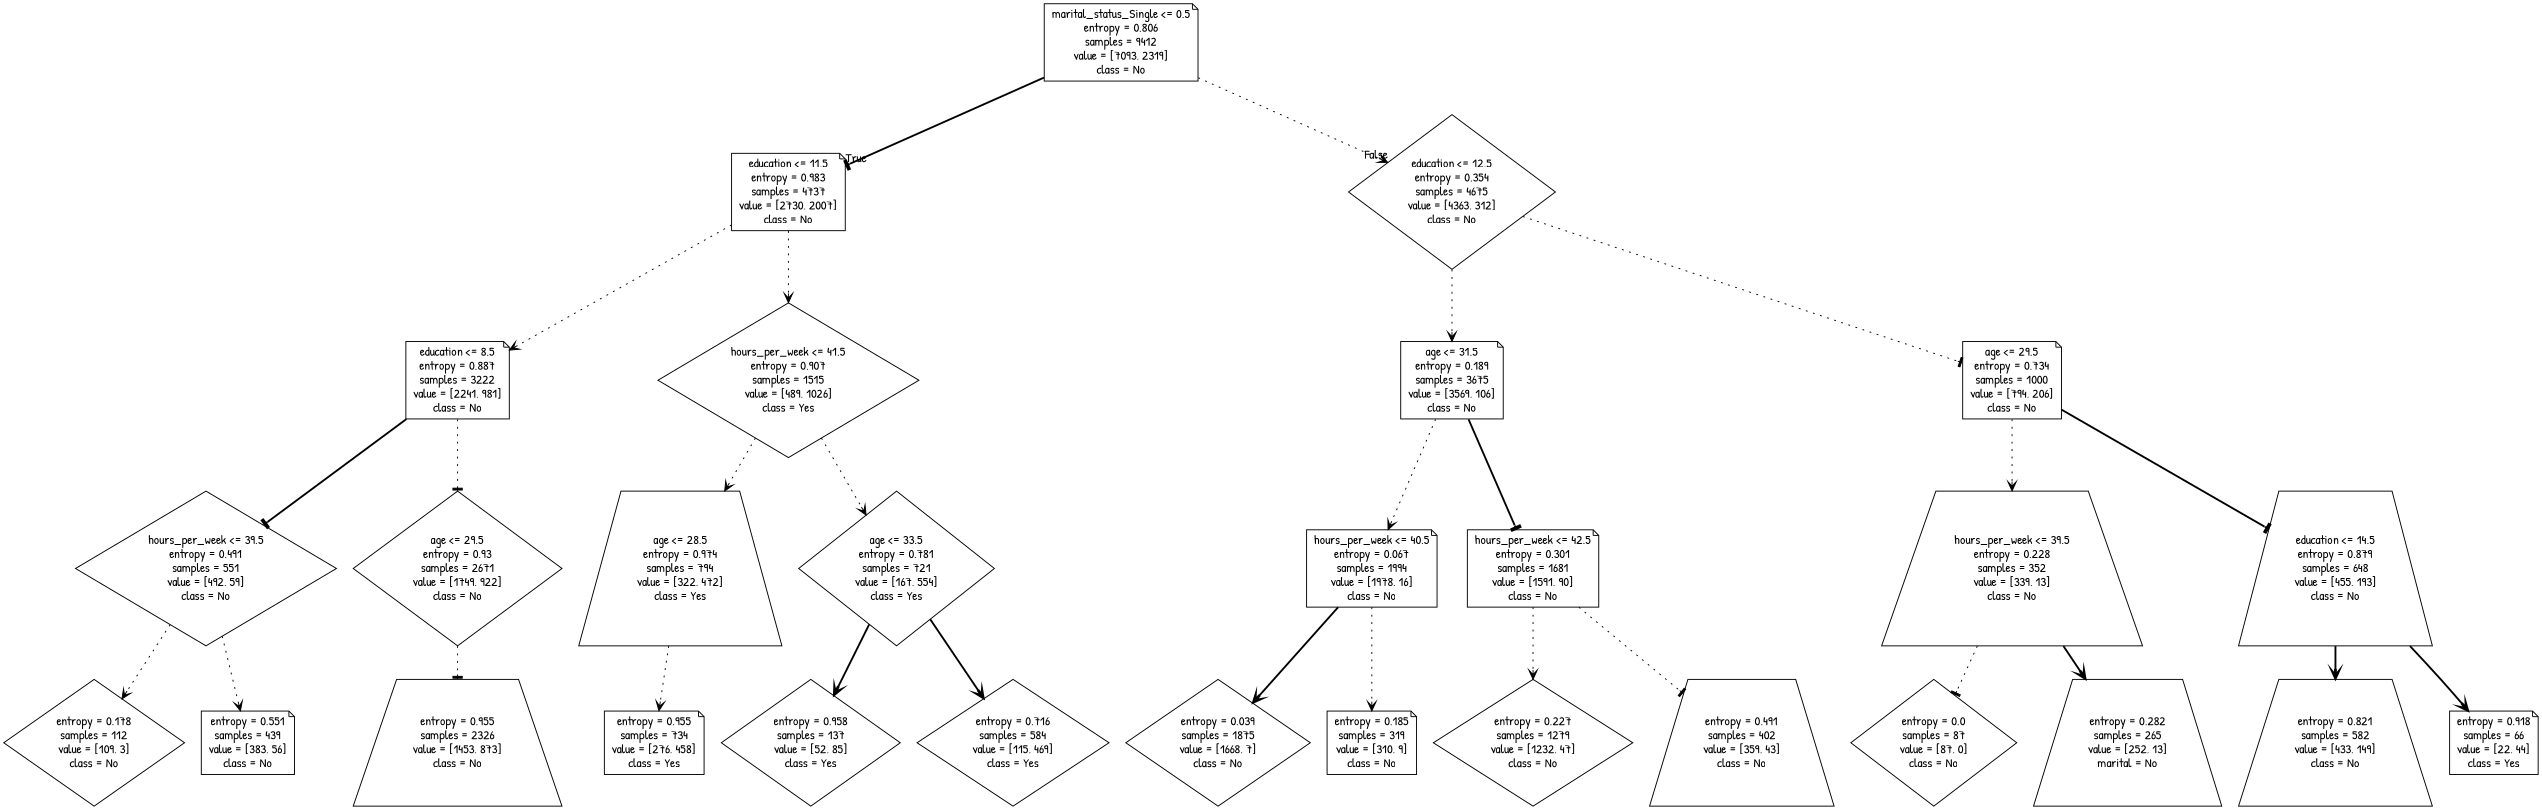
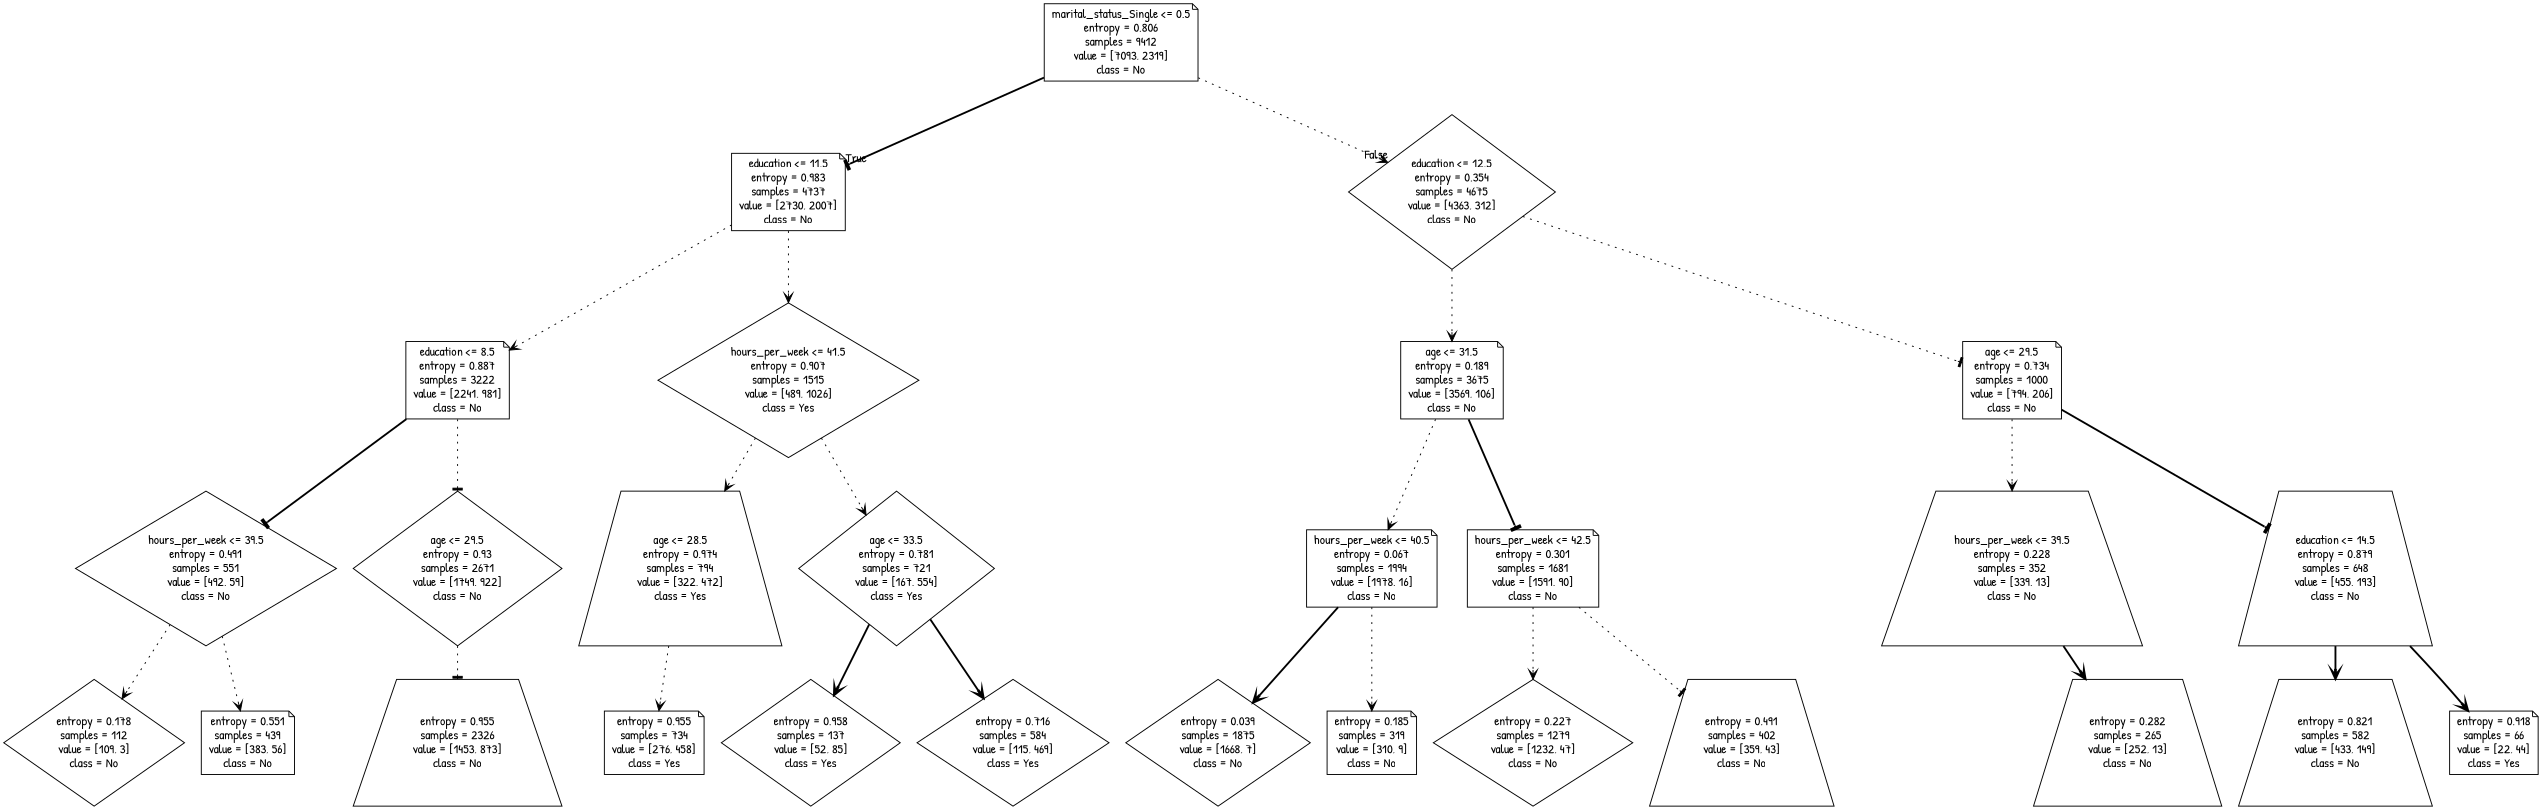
(1934, 743) -> none
(2128, 743) -> (2128, 743)
